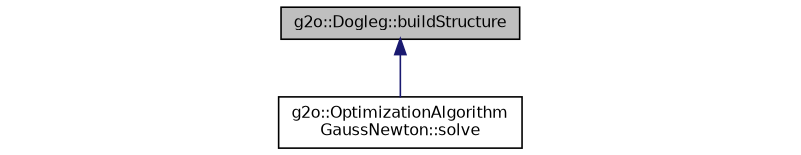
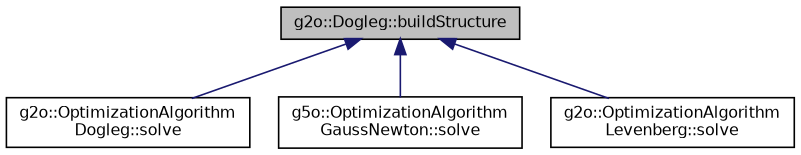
none -> (128, 123)
(400, 123) -> (400, 123)
none -> (673, 123)
